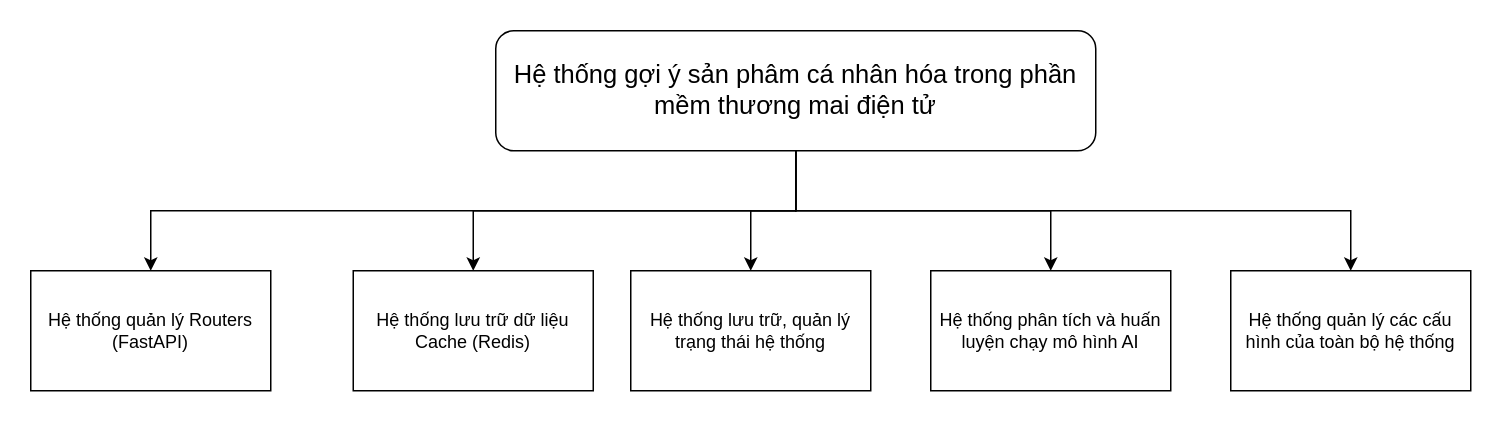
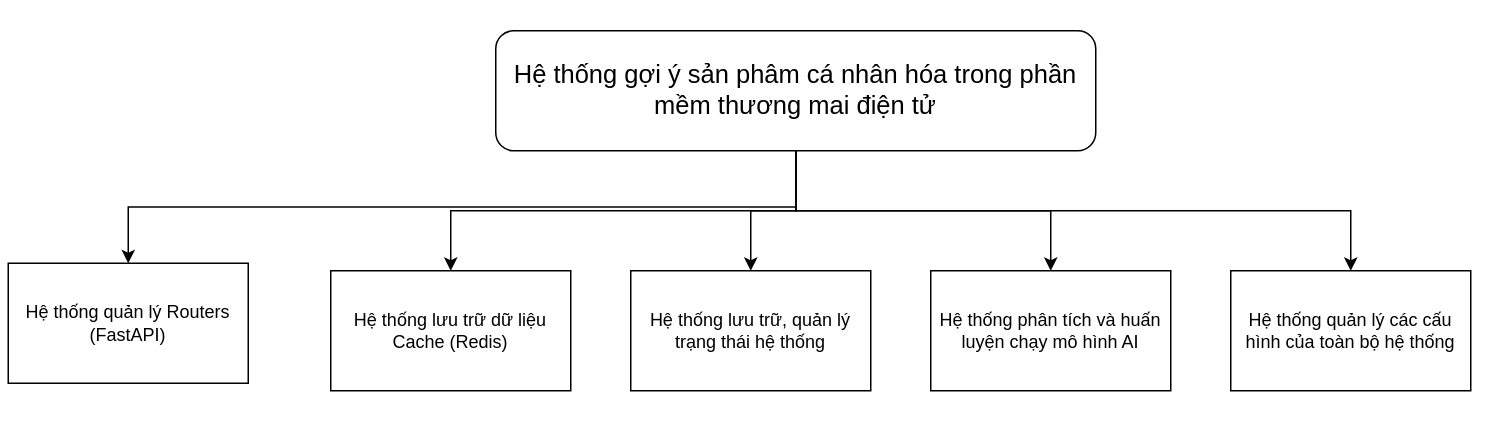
(151, 331) -> (128, 323)
(473, 331) -> (451, 331)
